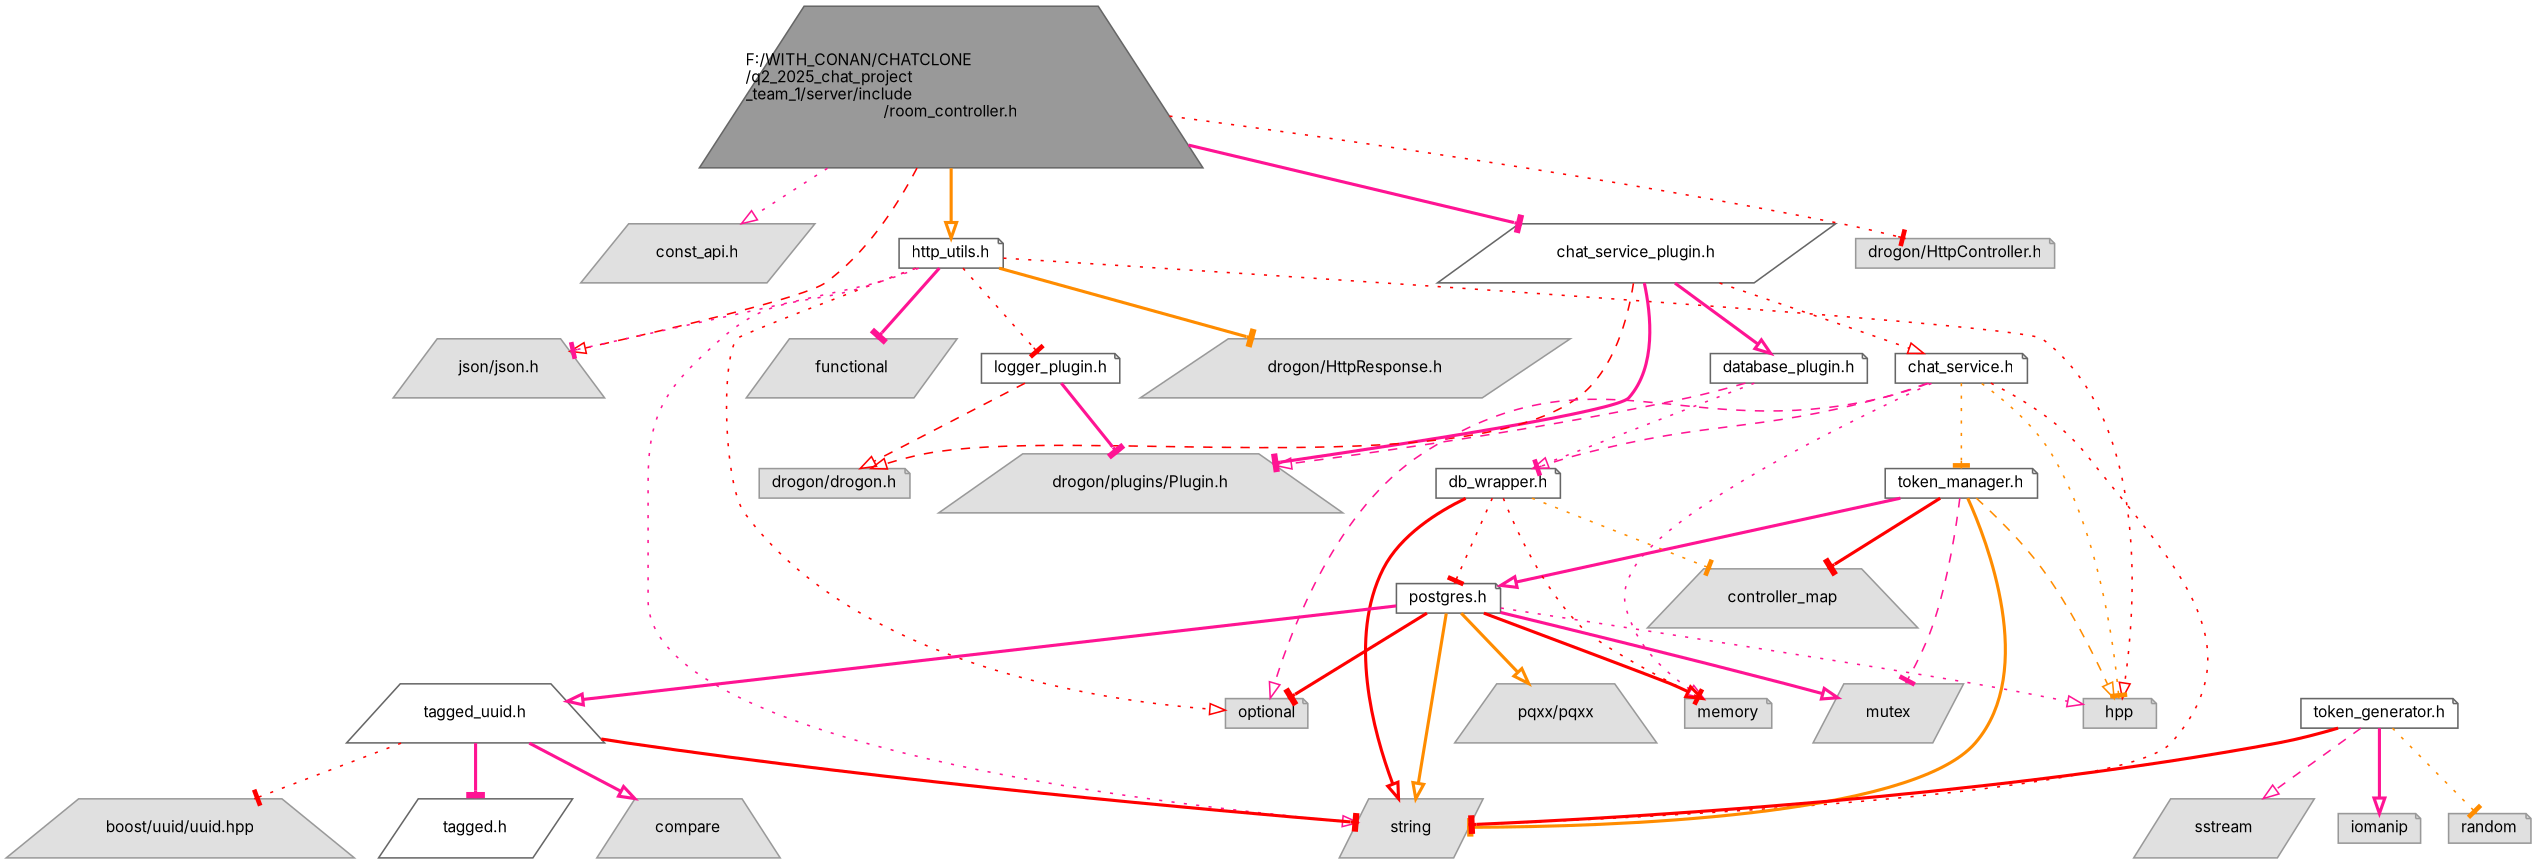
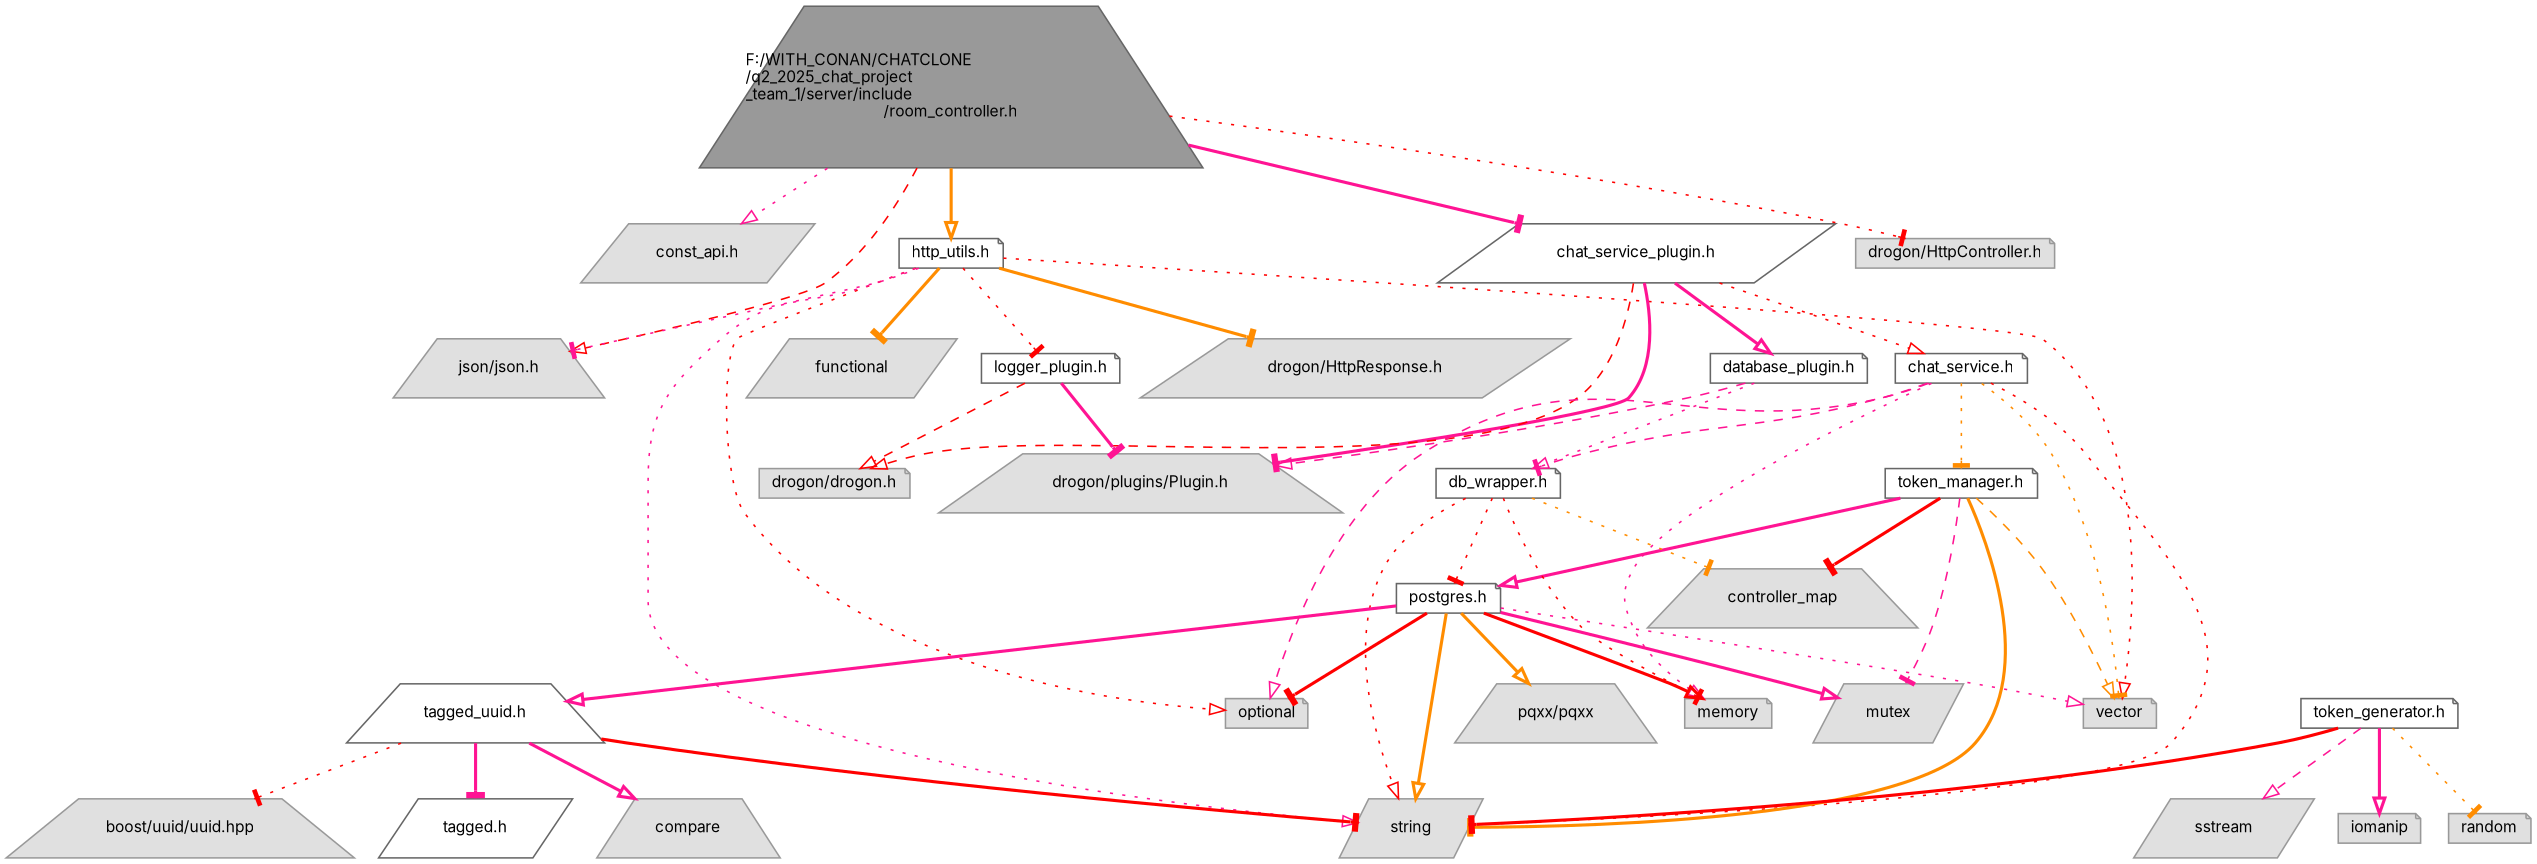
(911, 300) -> (911, 300)
(1368, 622) -> (1368, 622)
(2120, 713) -> (2120, 713)
